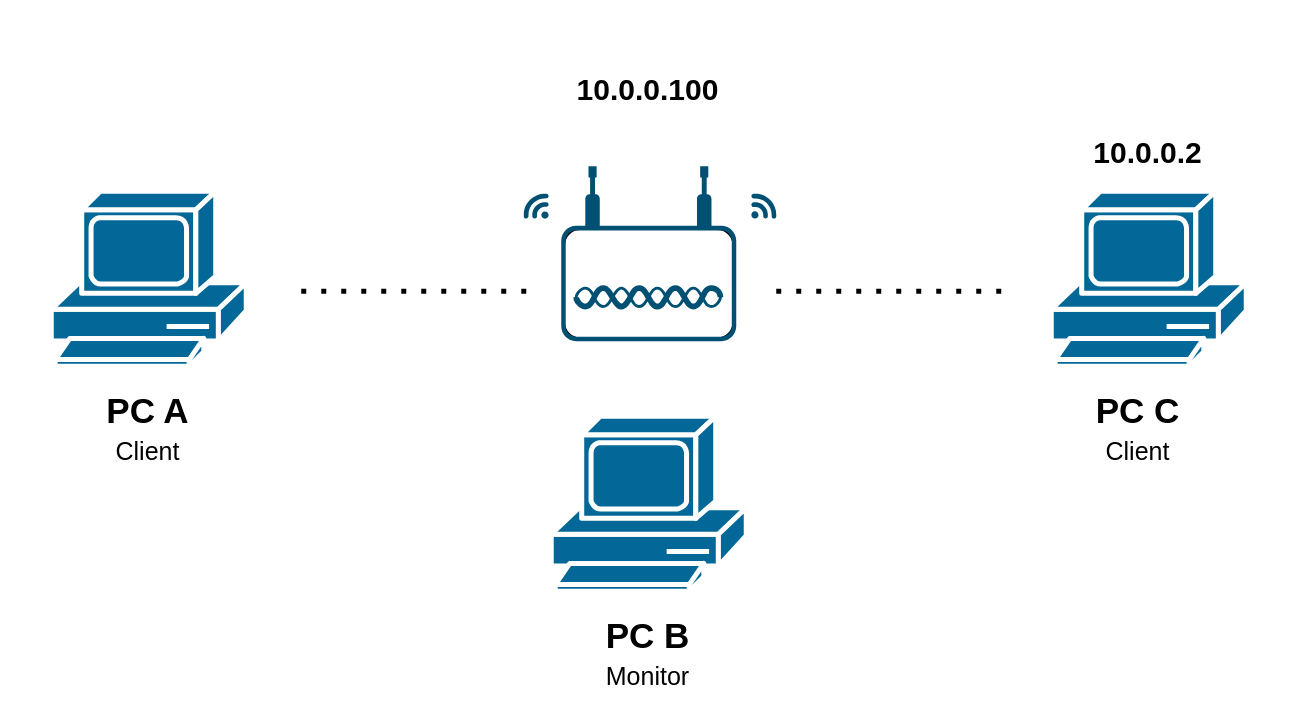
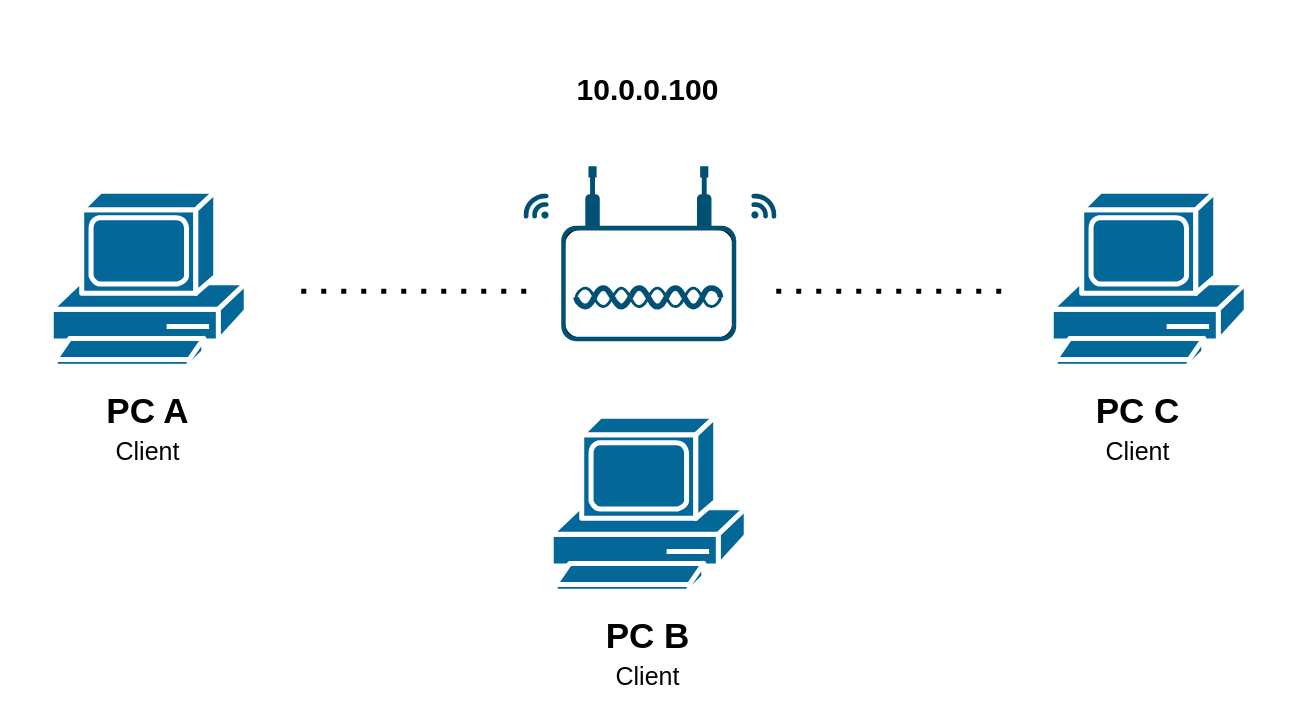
(1149, 153) -> none
(649, 654) -> (649, 654)
